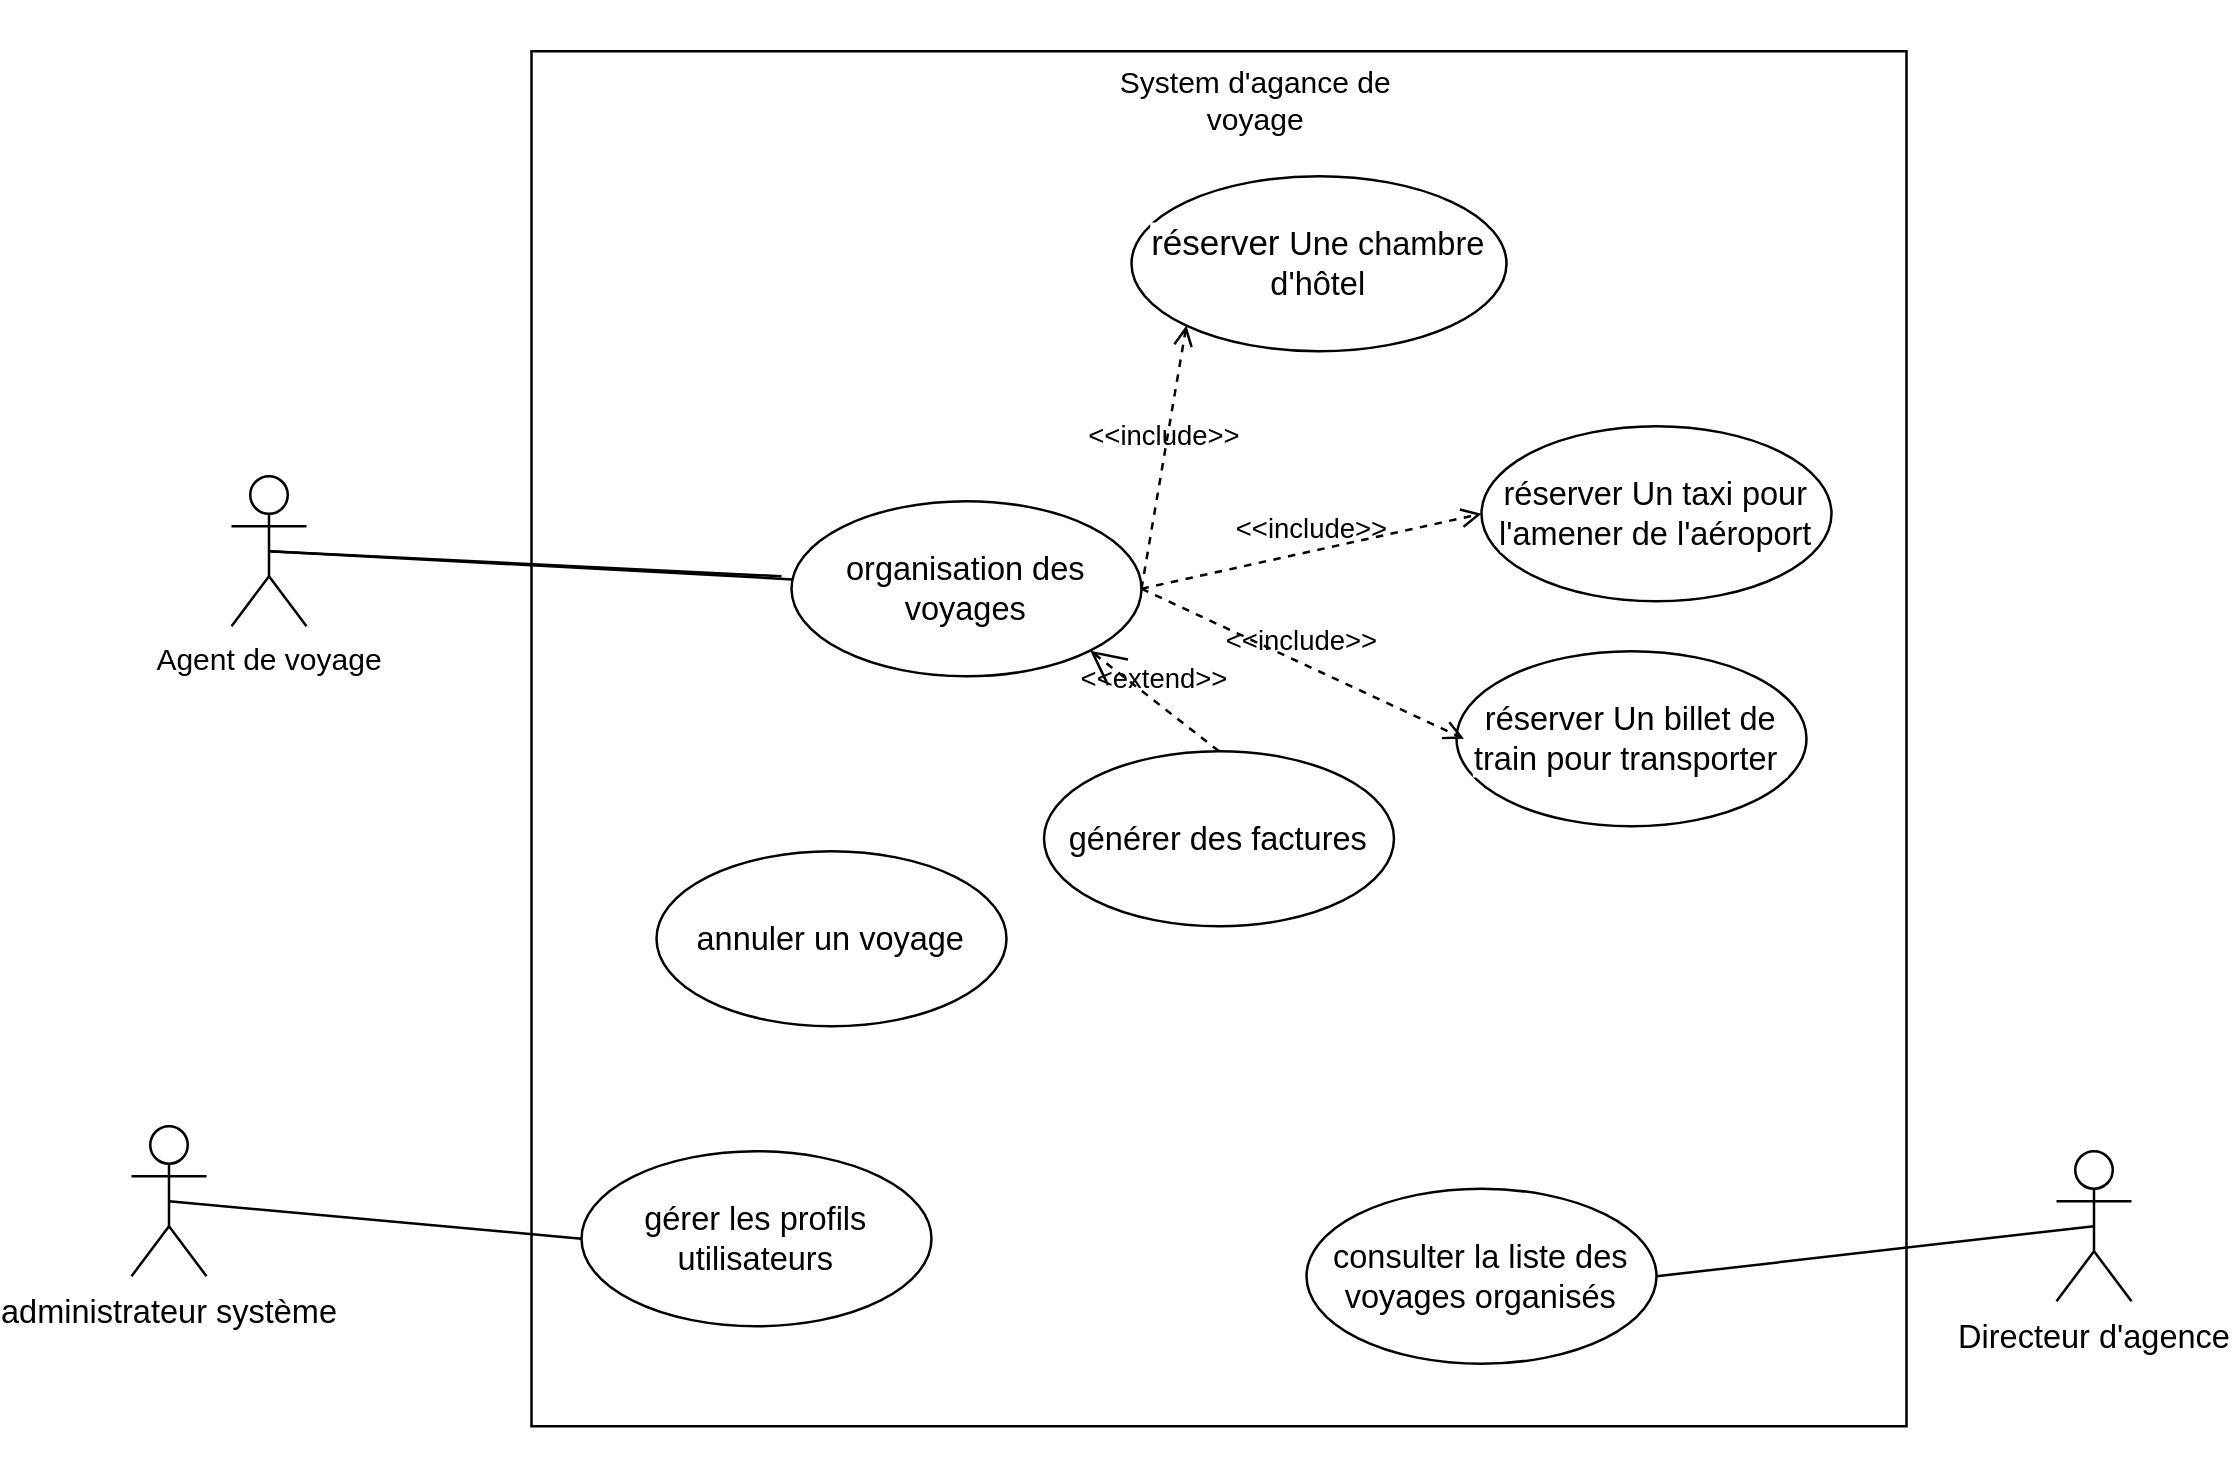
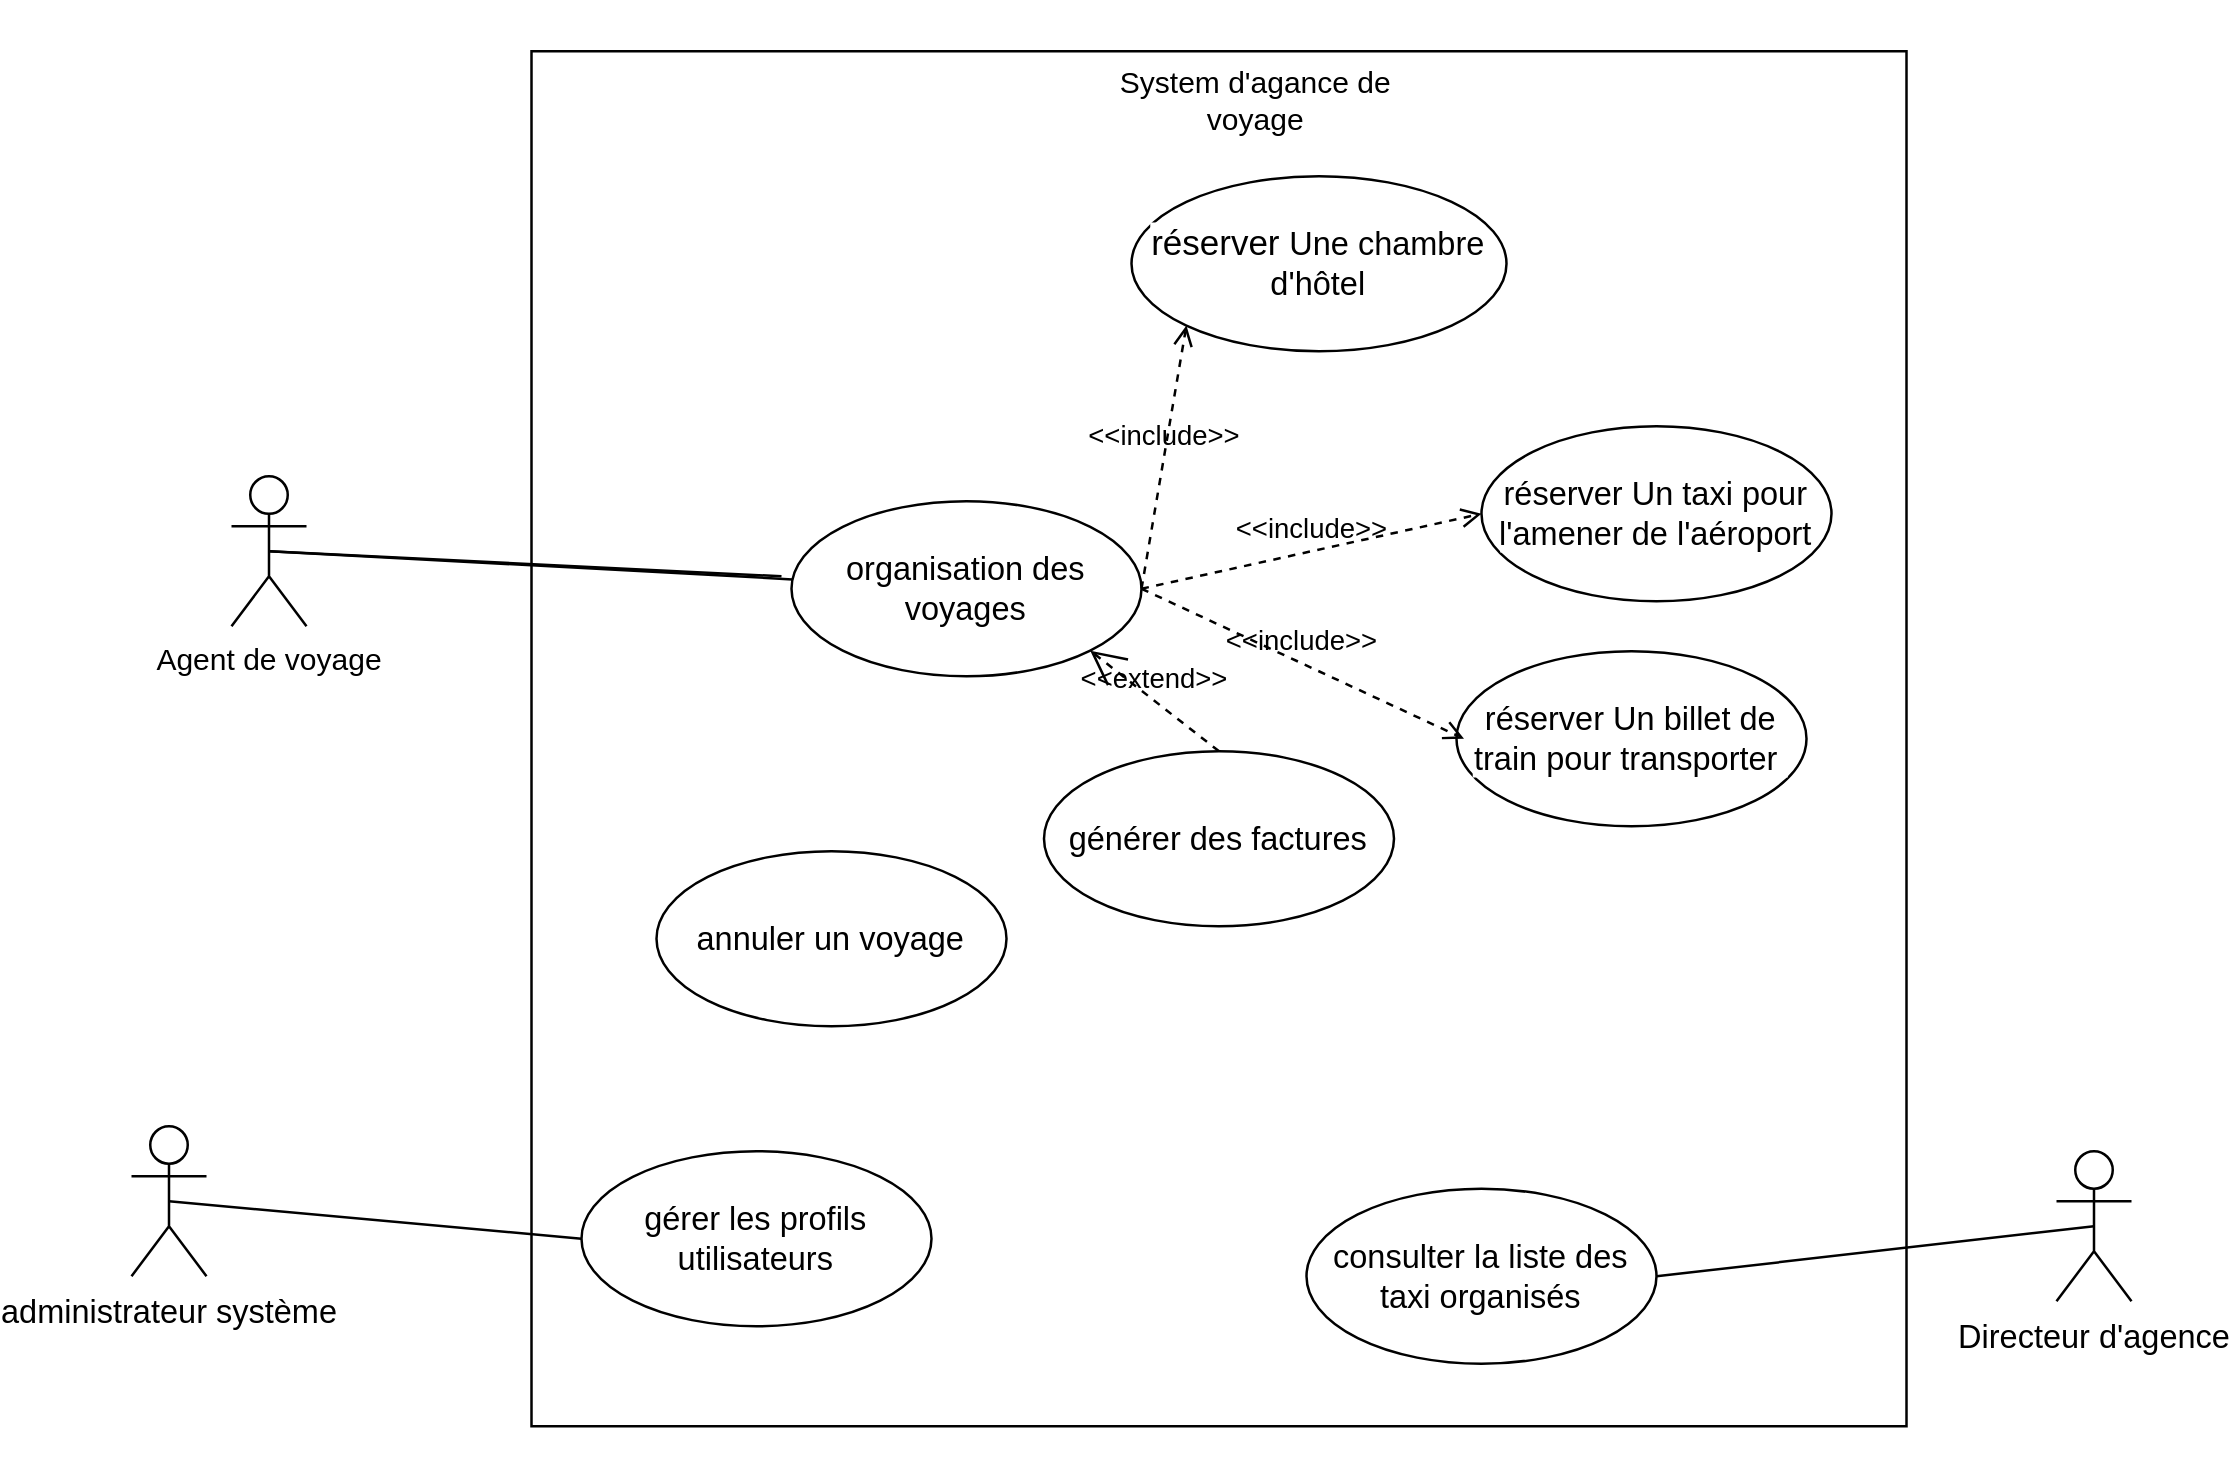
(1481, 1276) -> (1481, 1276)
